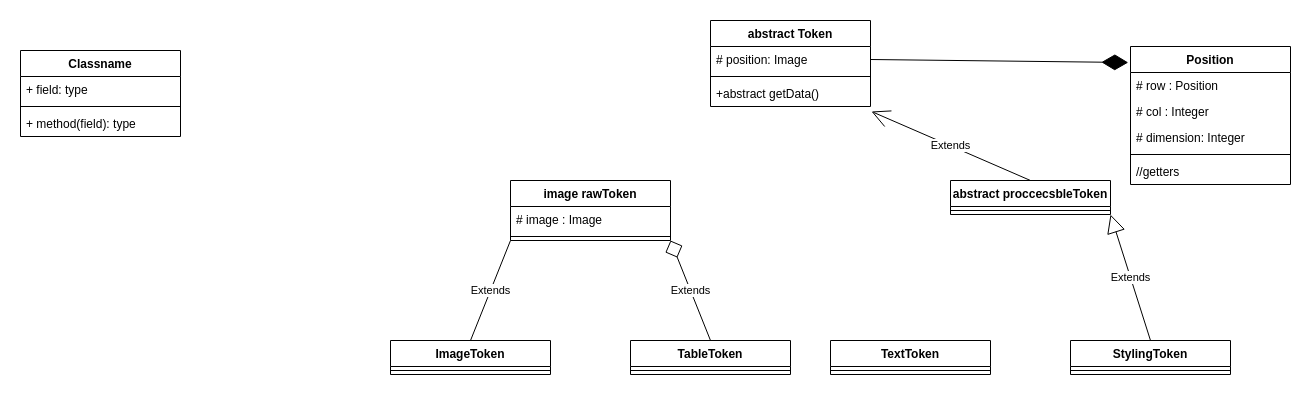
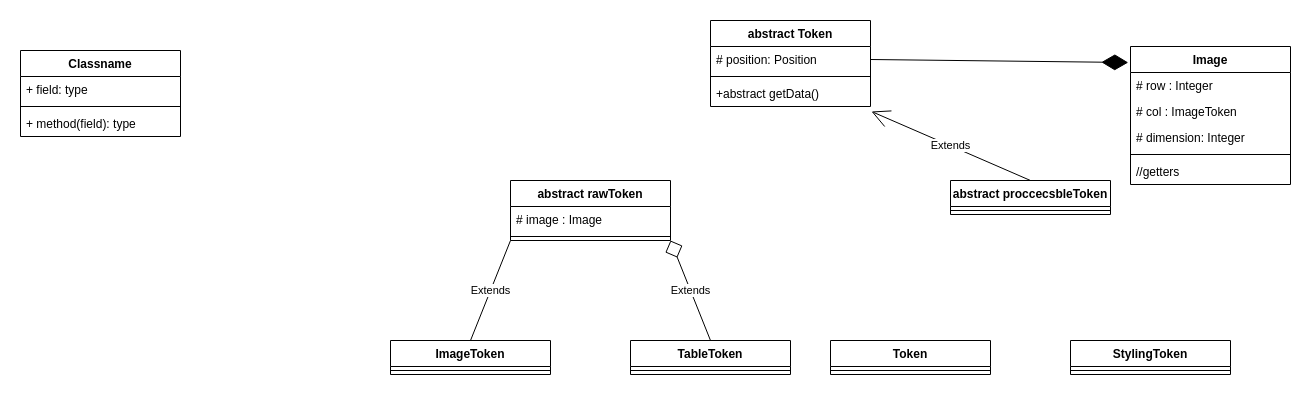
(765, 60) -> (772, 60)
(1210, 60) -> (1210, 60)
(1180, 86) -> (1180, 86)
(1179, 112) -> (1189, 112)
(590, 194) -> (590, 194)
(1133, 286) -> none
(910, 354) -> (910, 354)
